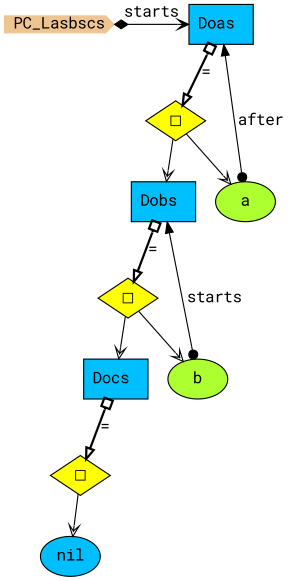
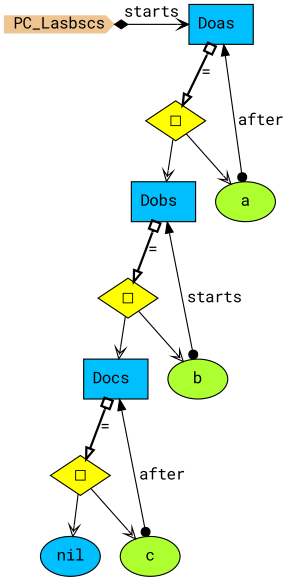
none -> (150, 556)
